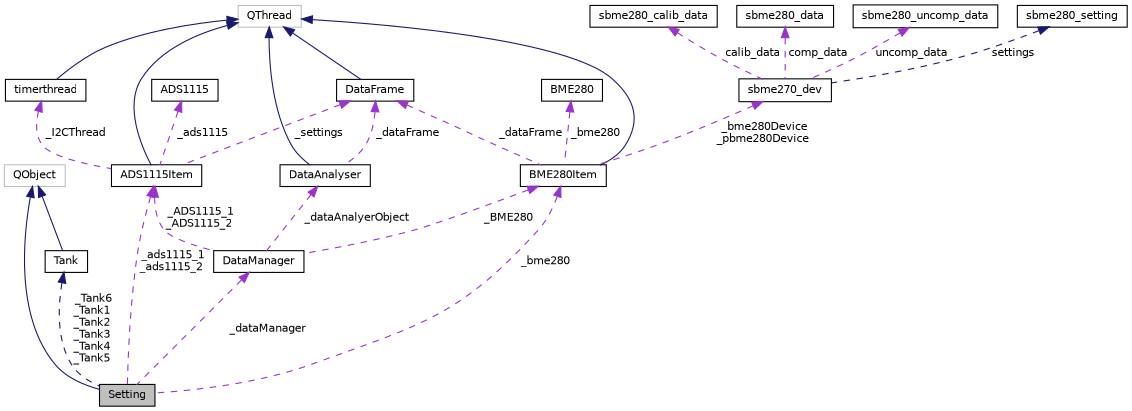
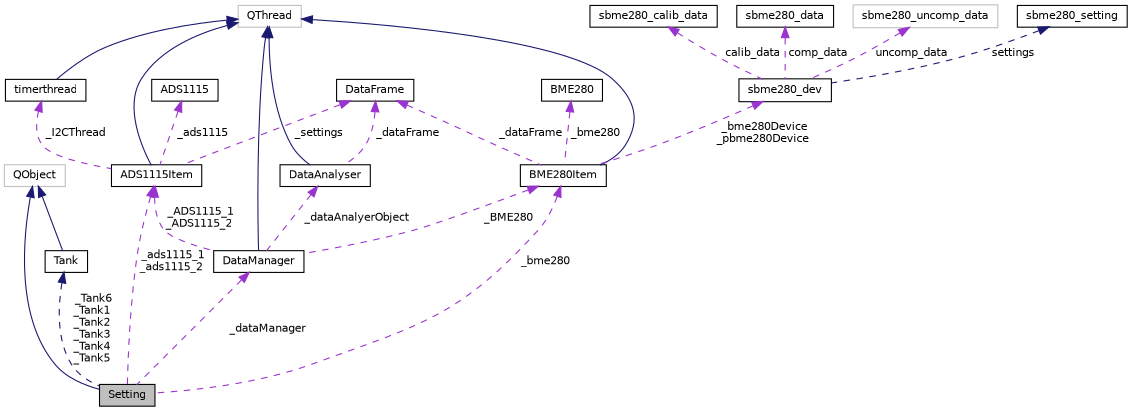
(925, 16) -> (925, 16)
(327, 56) -> (259, 144)
(785, 90) -> (785, 90)
